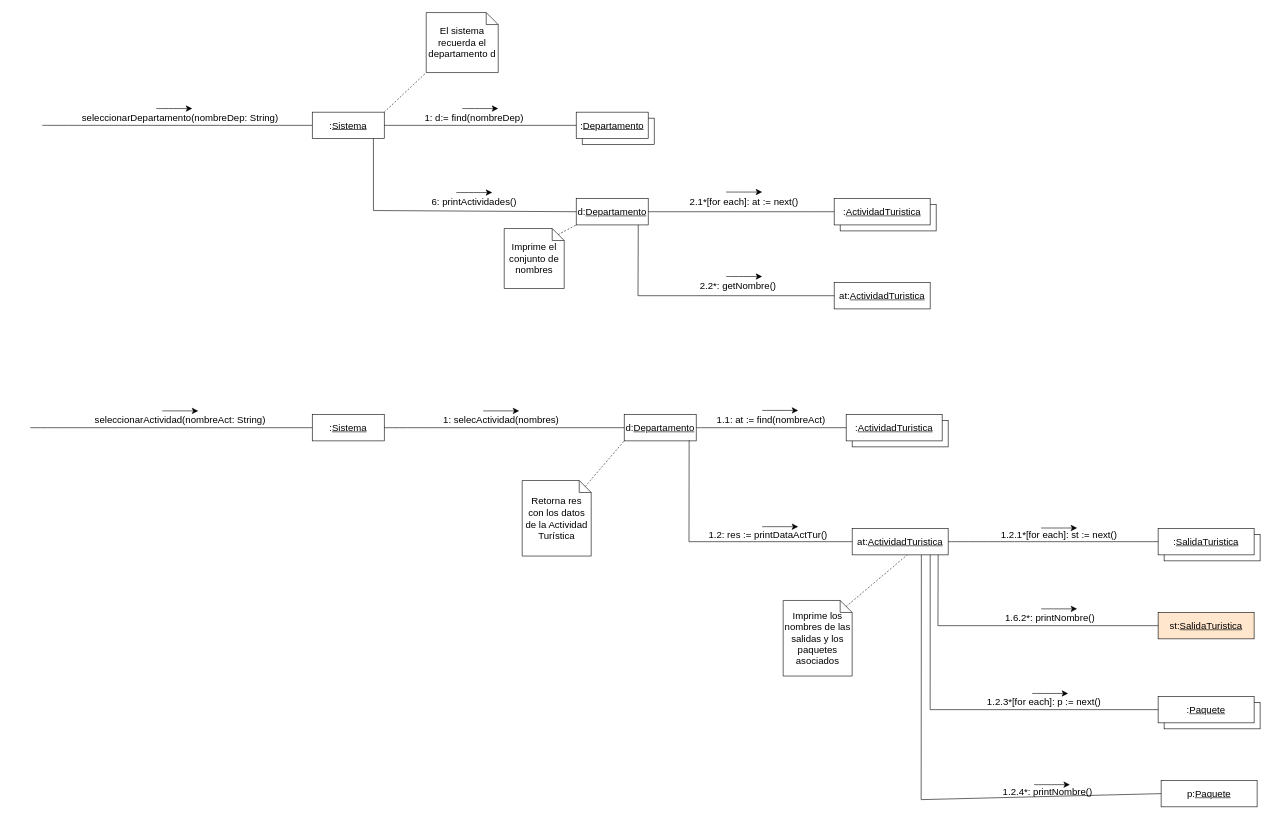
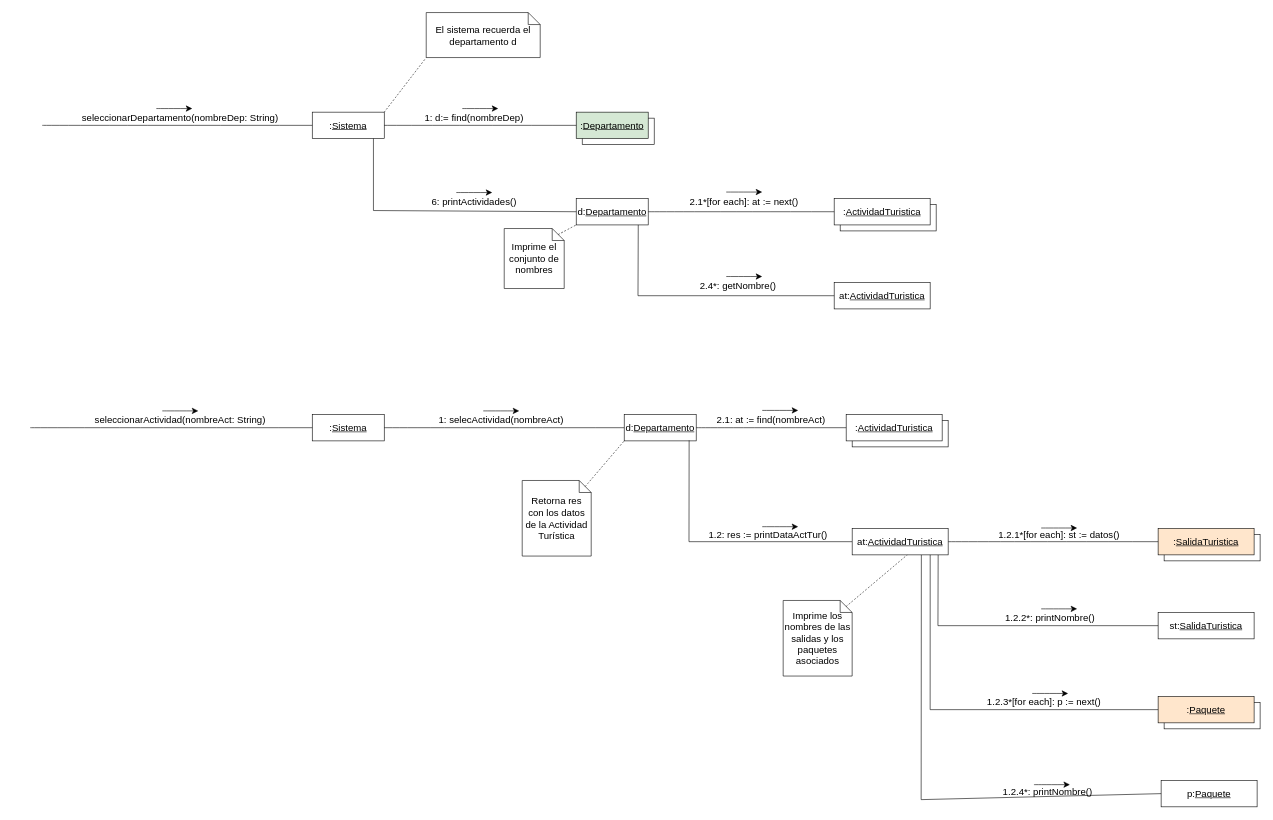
(462, 42) -> (483, 35)
(612, 125) -> (612, 125)
(738, 285) -> (738, 285)
(501, 420) -> (501, 420)
(771, 420) -> (771, 420)
(1059, 534) -> (1059, 534)
(1206, 542) -> (1206, 542)
(1050, 618) -> (1050, 618)
(1206, 626) -> (1206, 626)
(1206, 710) -> (1206, 710)
